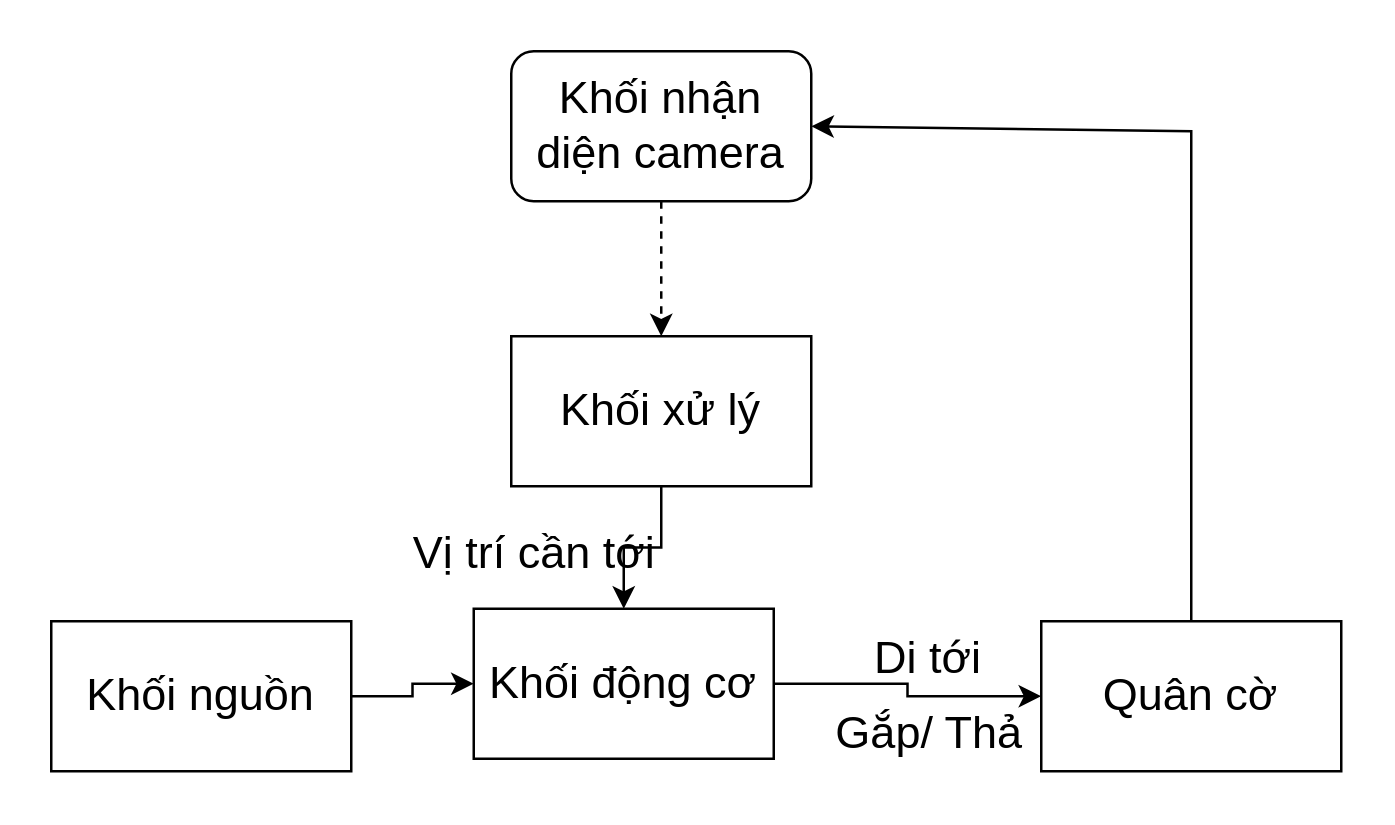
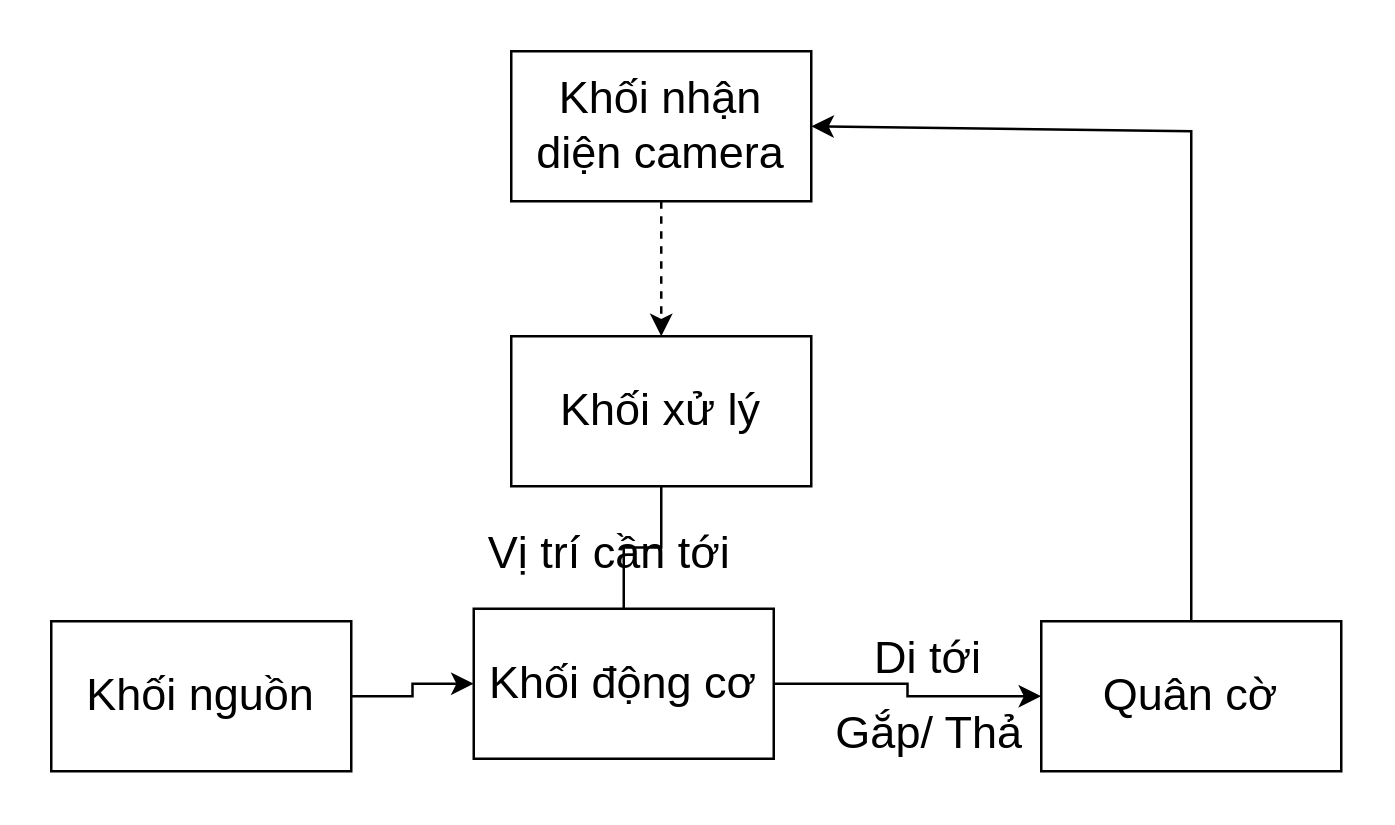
(661, 126) -> (661, 126)
(535, 554) -> (610, 554)
(624, 590) -> (624, 597)
